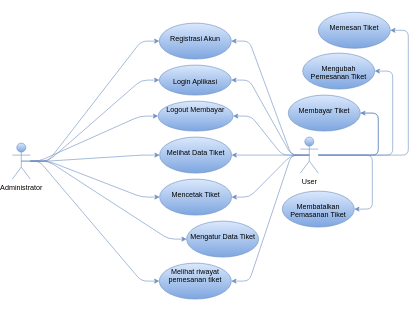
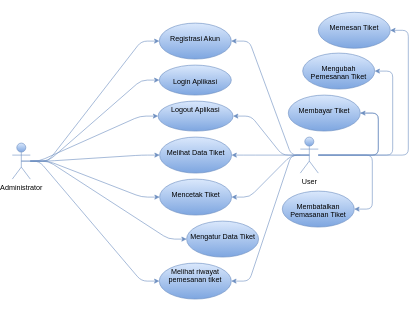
(266, 109) -> none
(196, 110) -> (196, 110)
